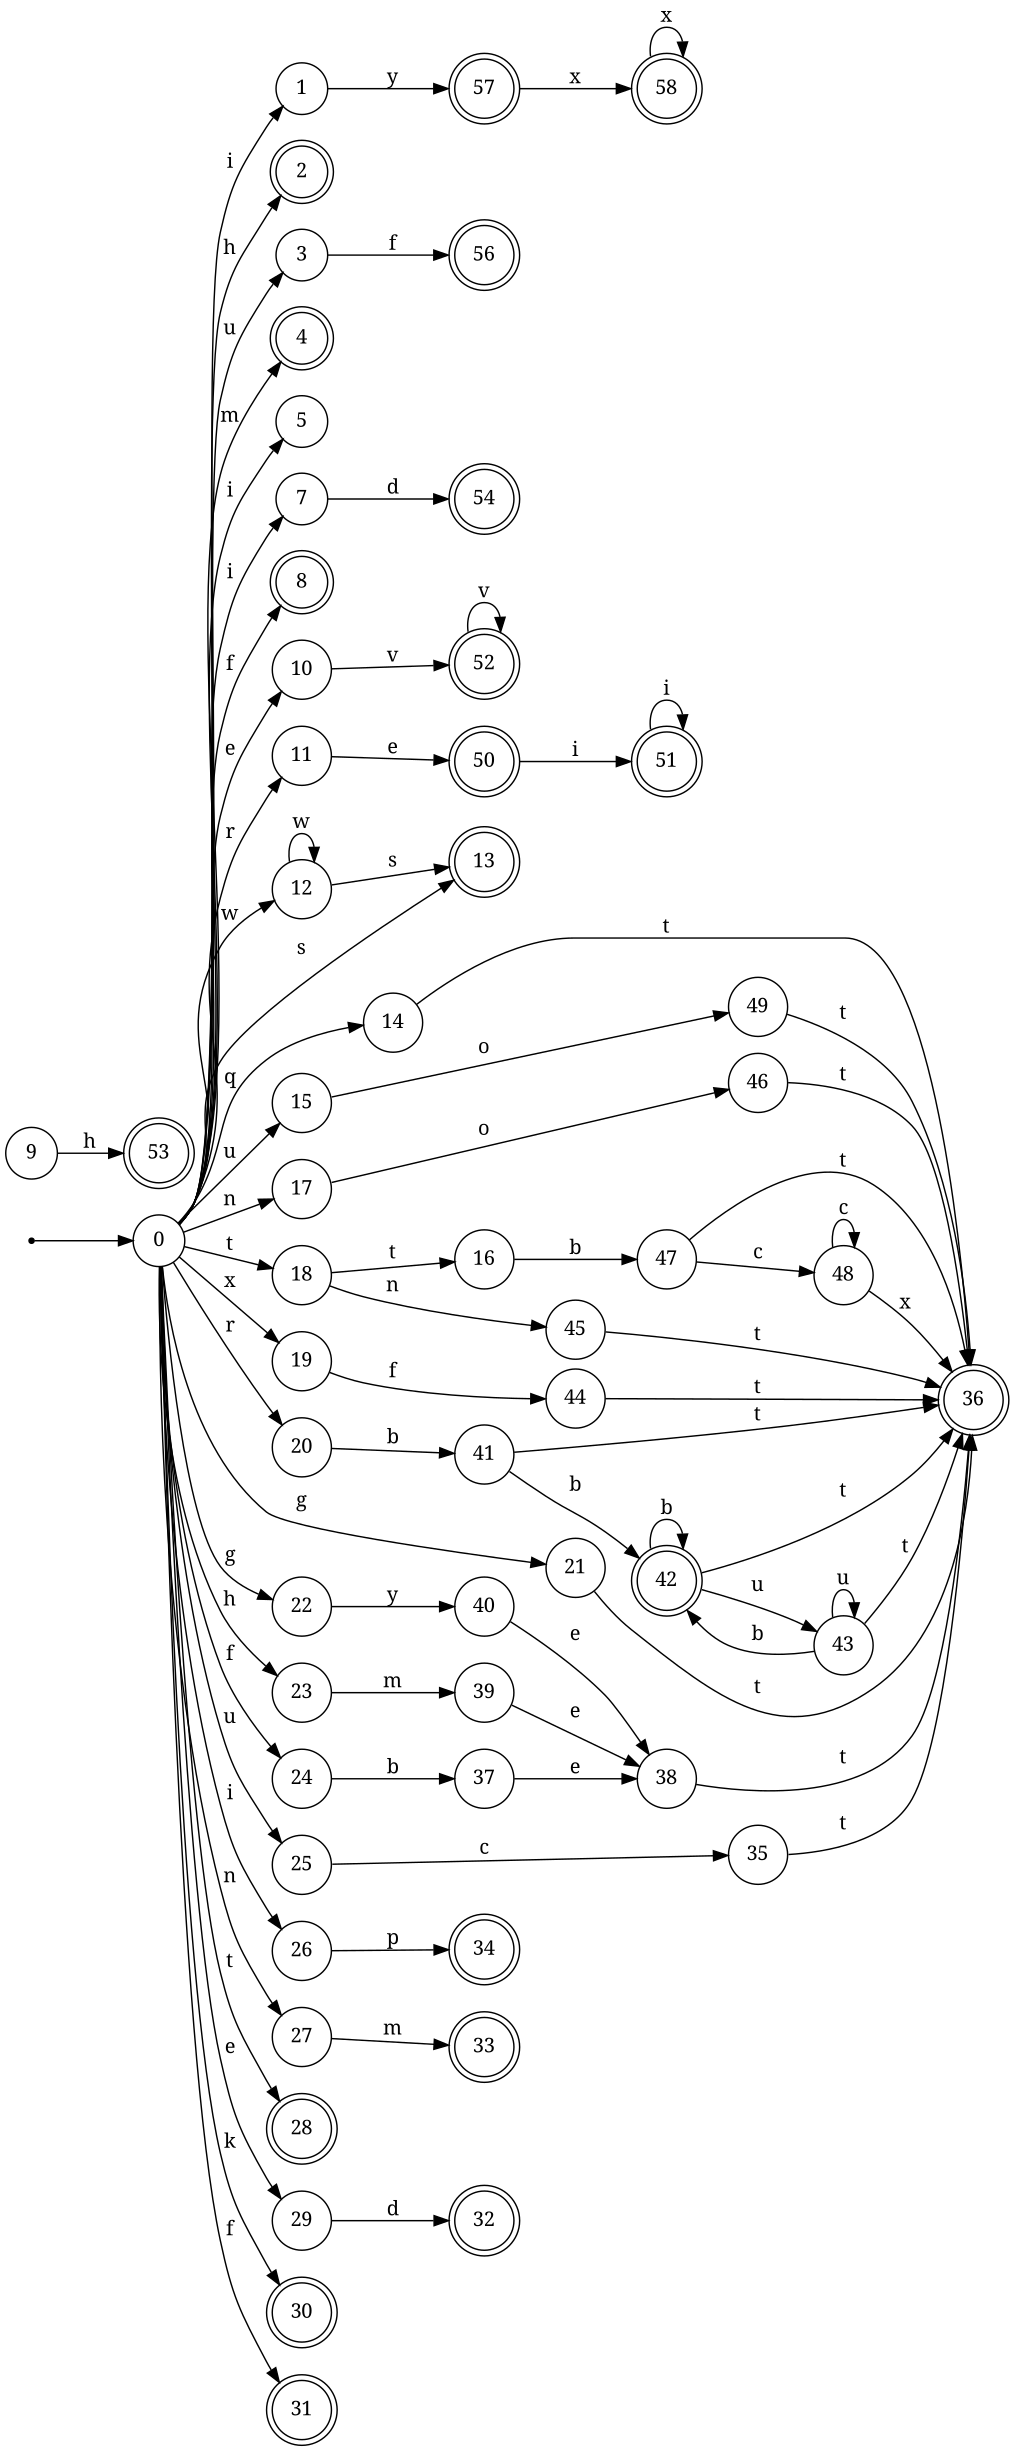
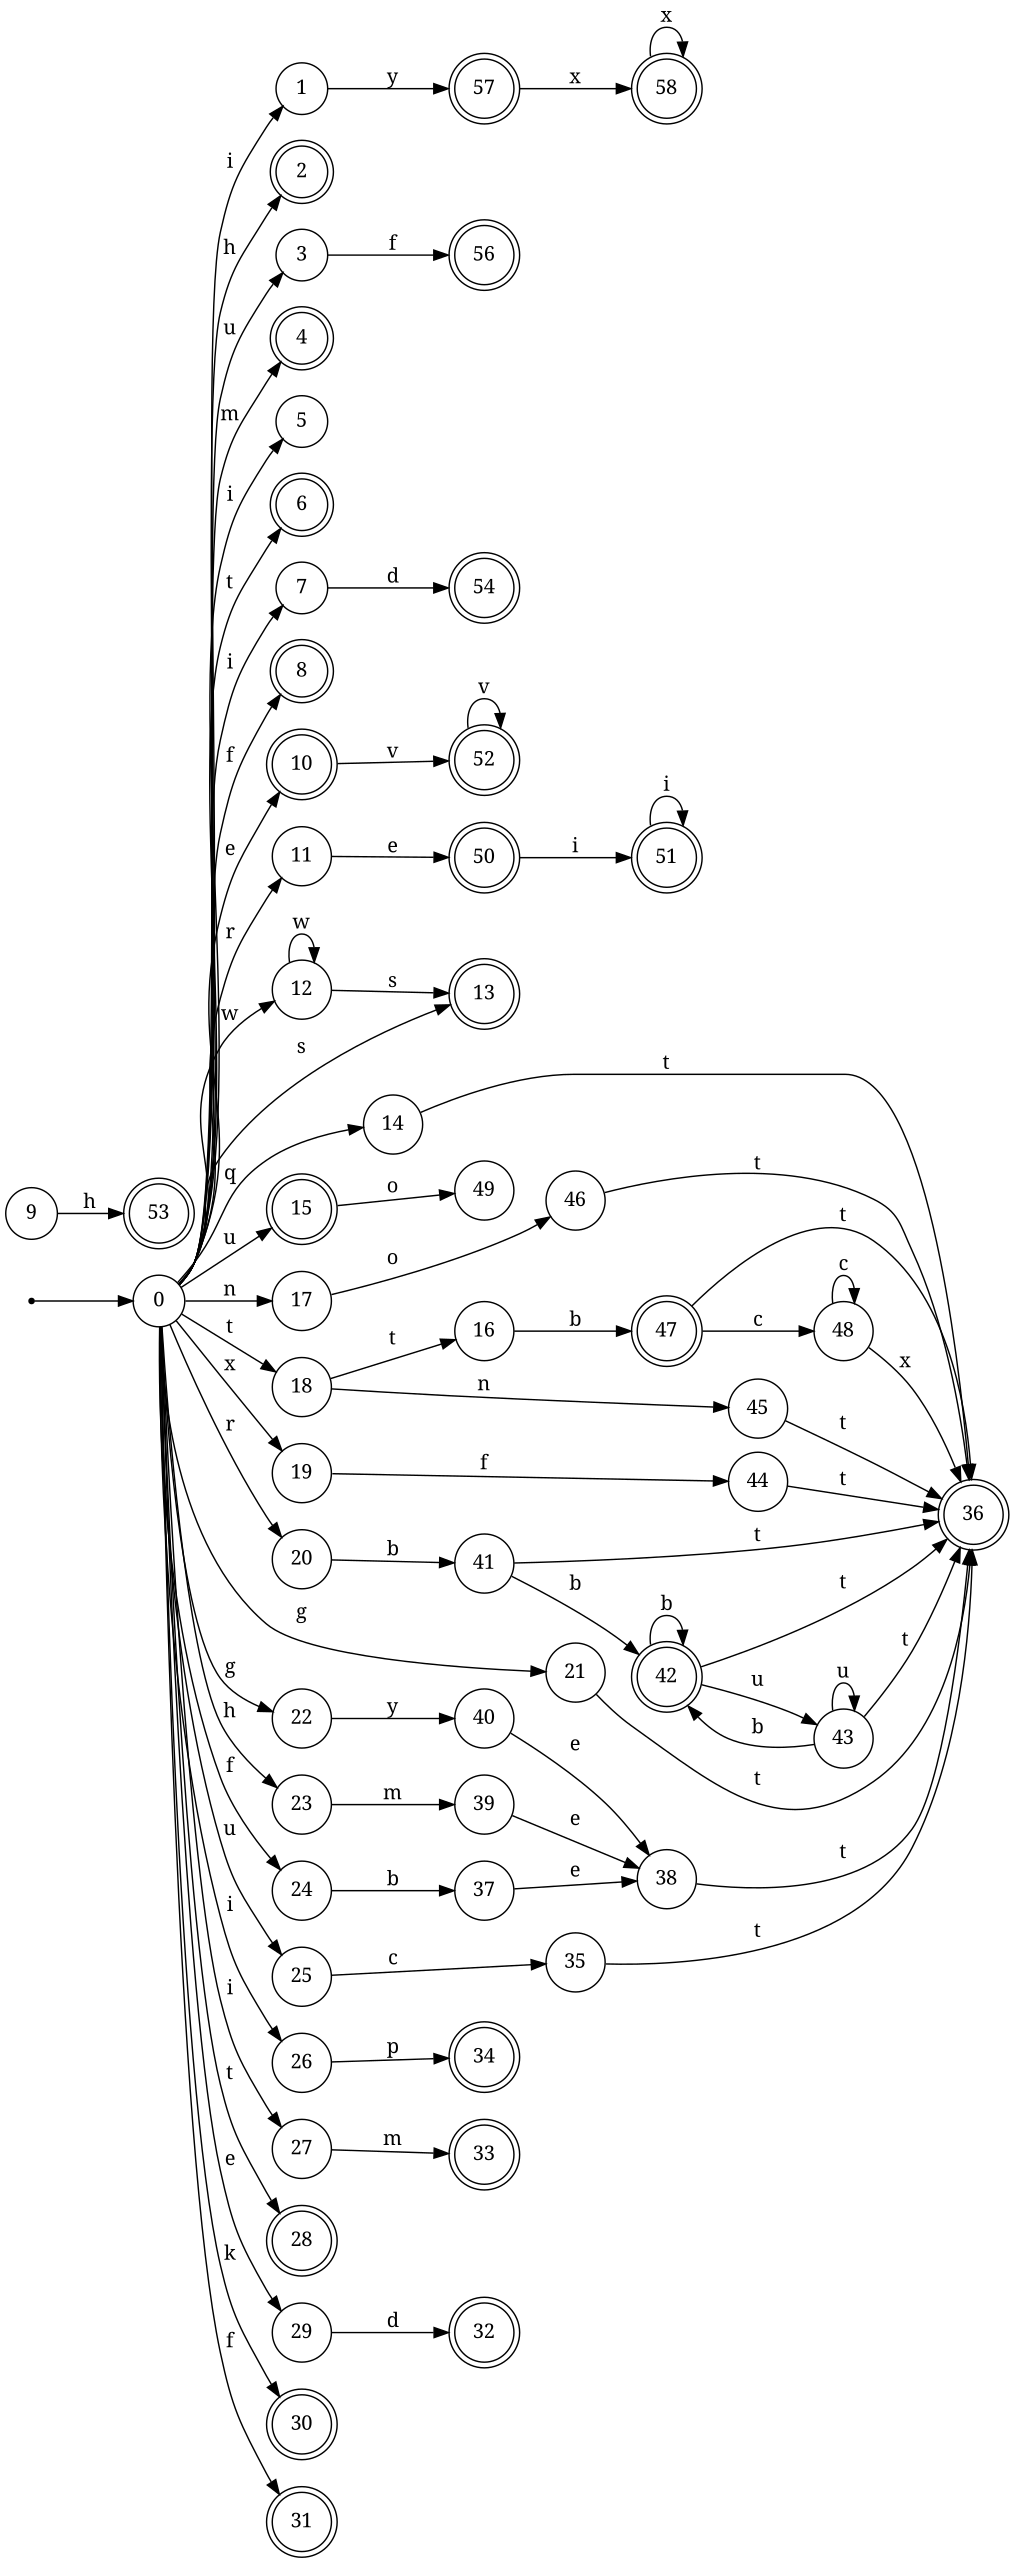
none -> (302, 505)
(302, 670) -> (302, 764)
(302, 1103) -> (302, 1209)
(920, 1119) -> none
(667, 1259) -> (667, 1331)
(230, 1877) -> (230, 1989)
